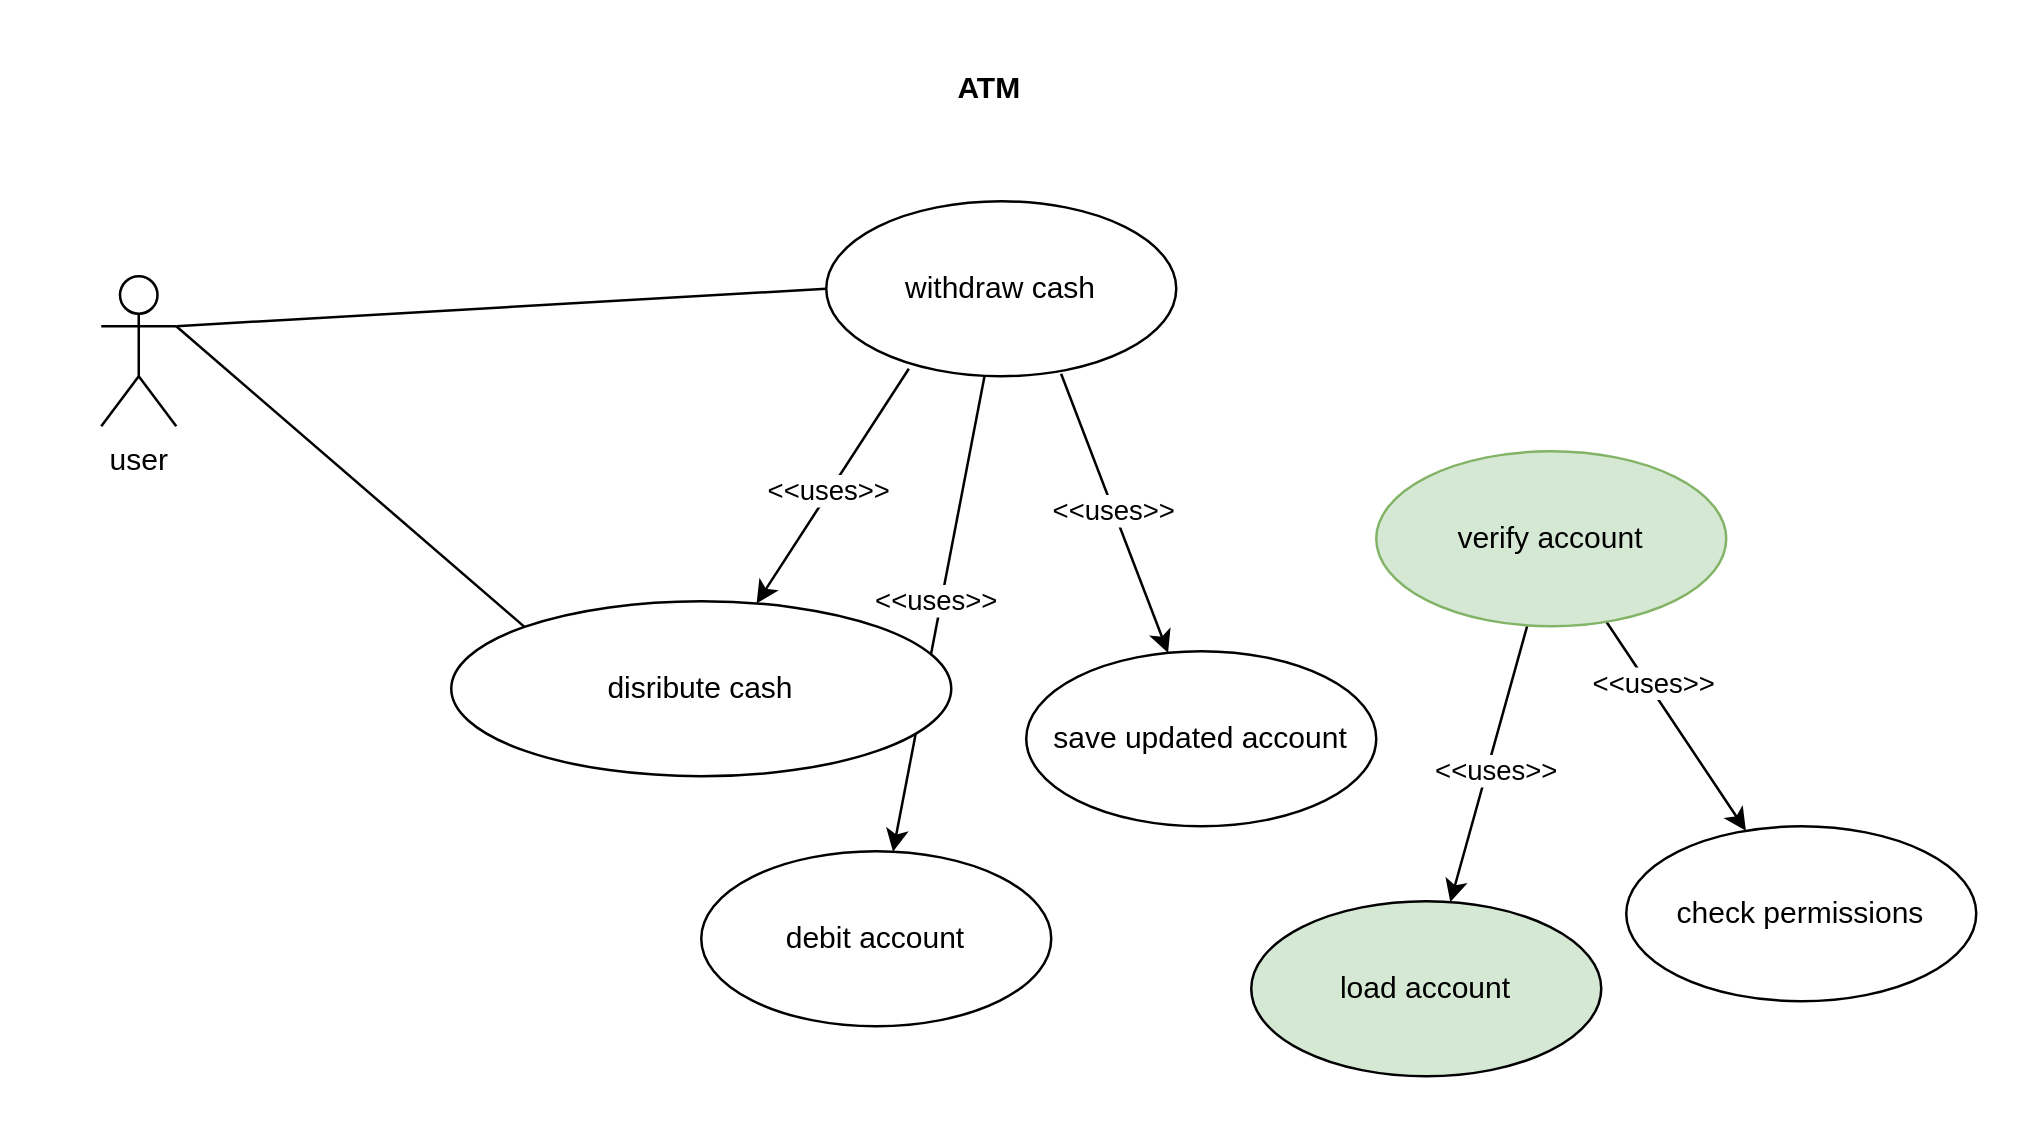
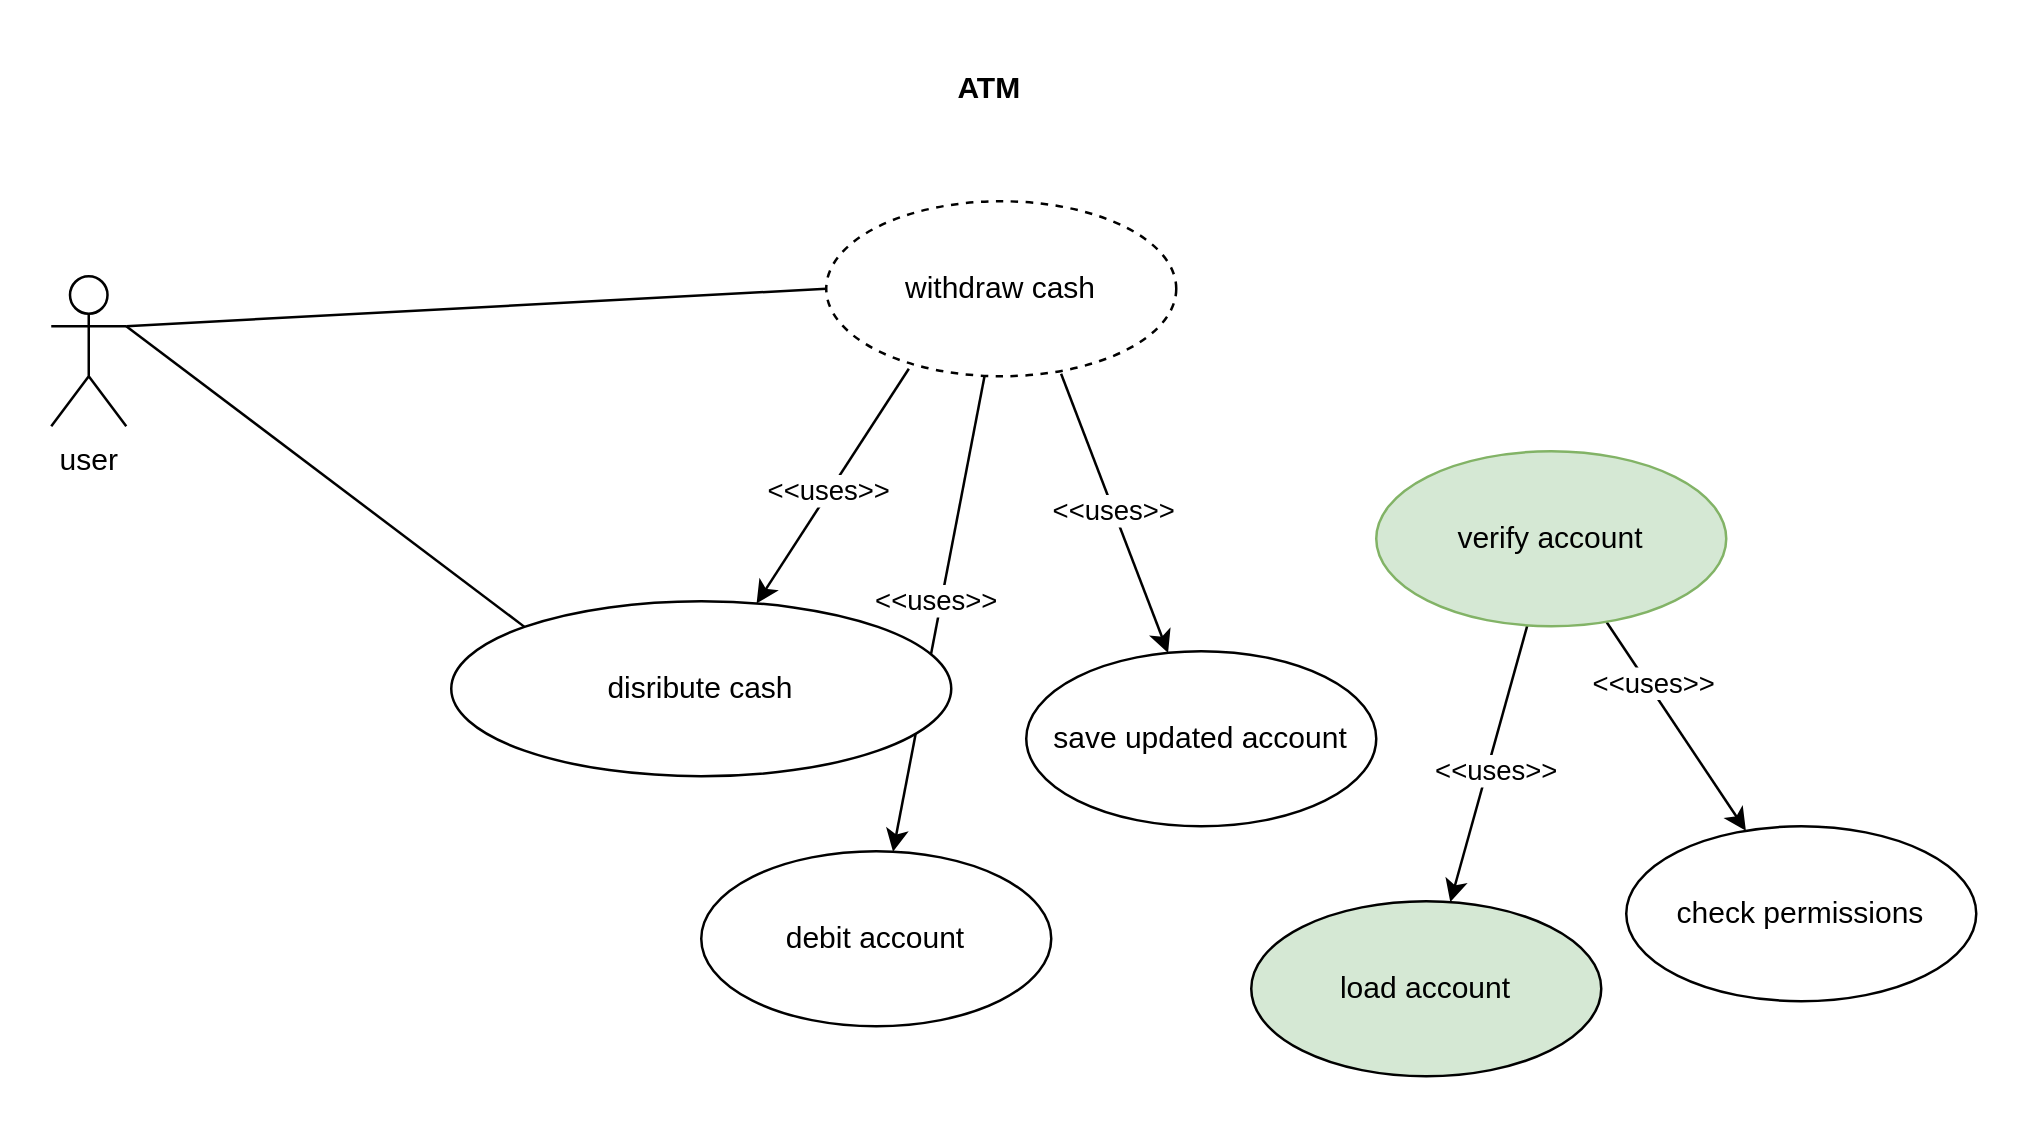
(1001, 289) -> (1001, 289)
(139, 351) -> (89, 351)
